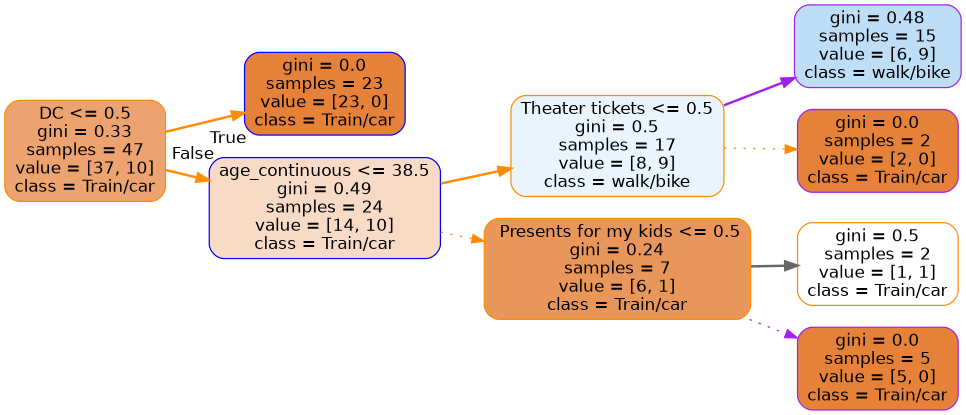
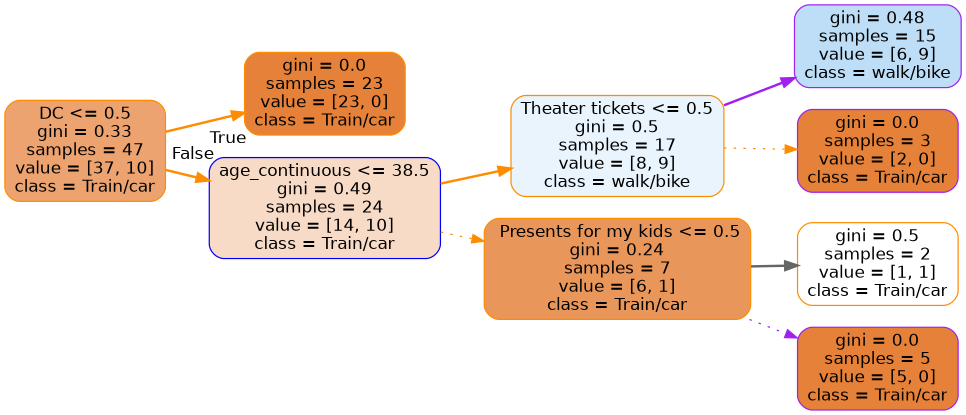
(325, 94) -> (325, 94)
(878, 151) -> (878, 151)
